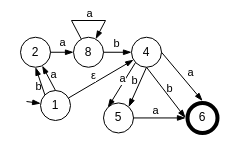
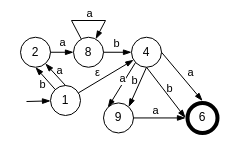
(56, 106) -> (66, 101)
(119, 118) -> (119, 118)
